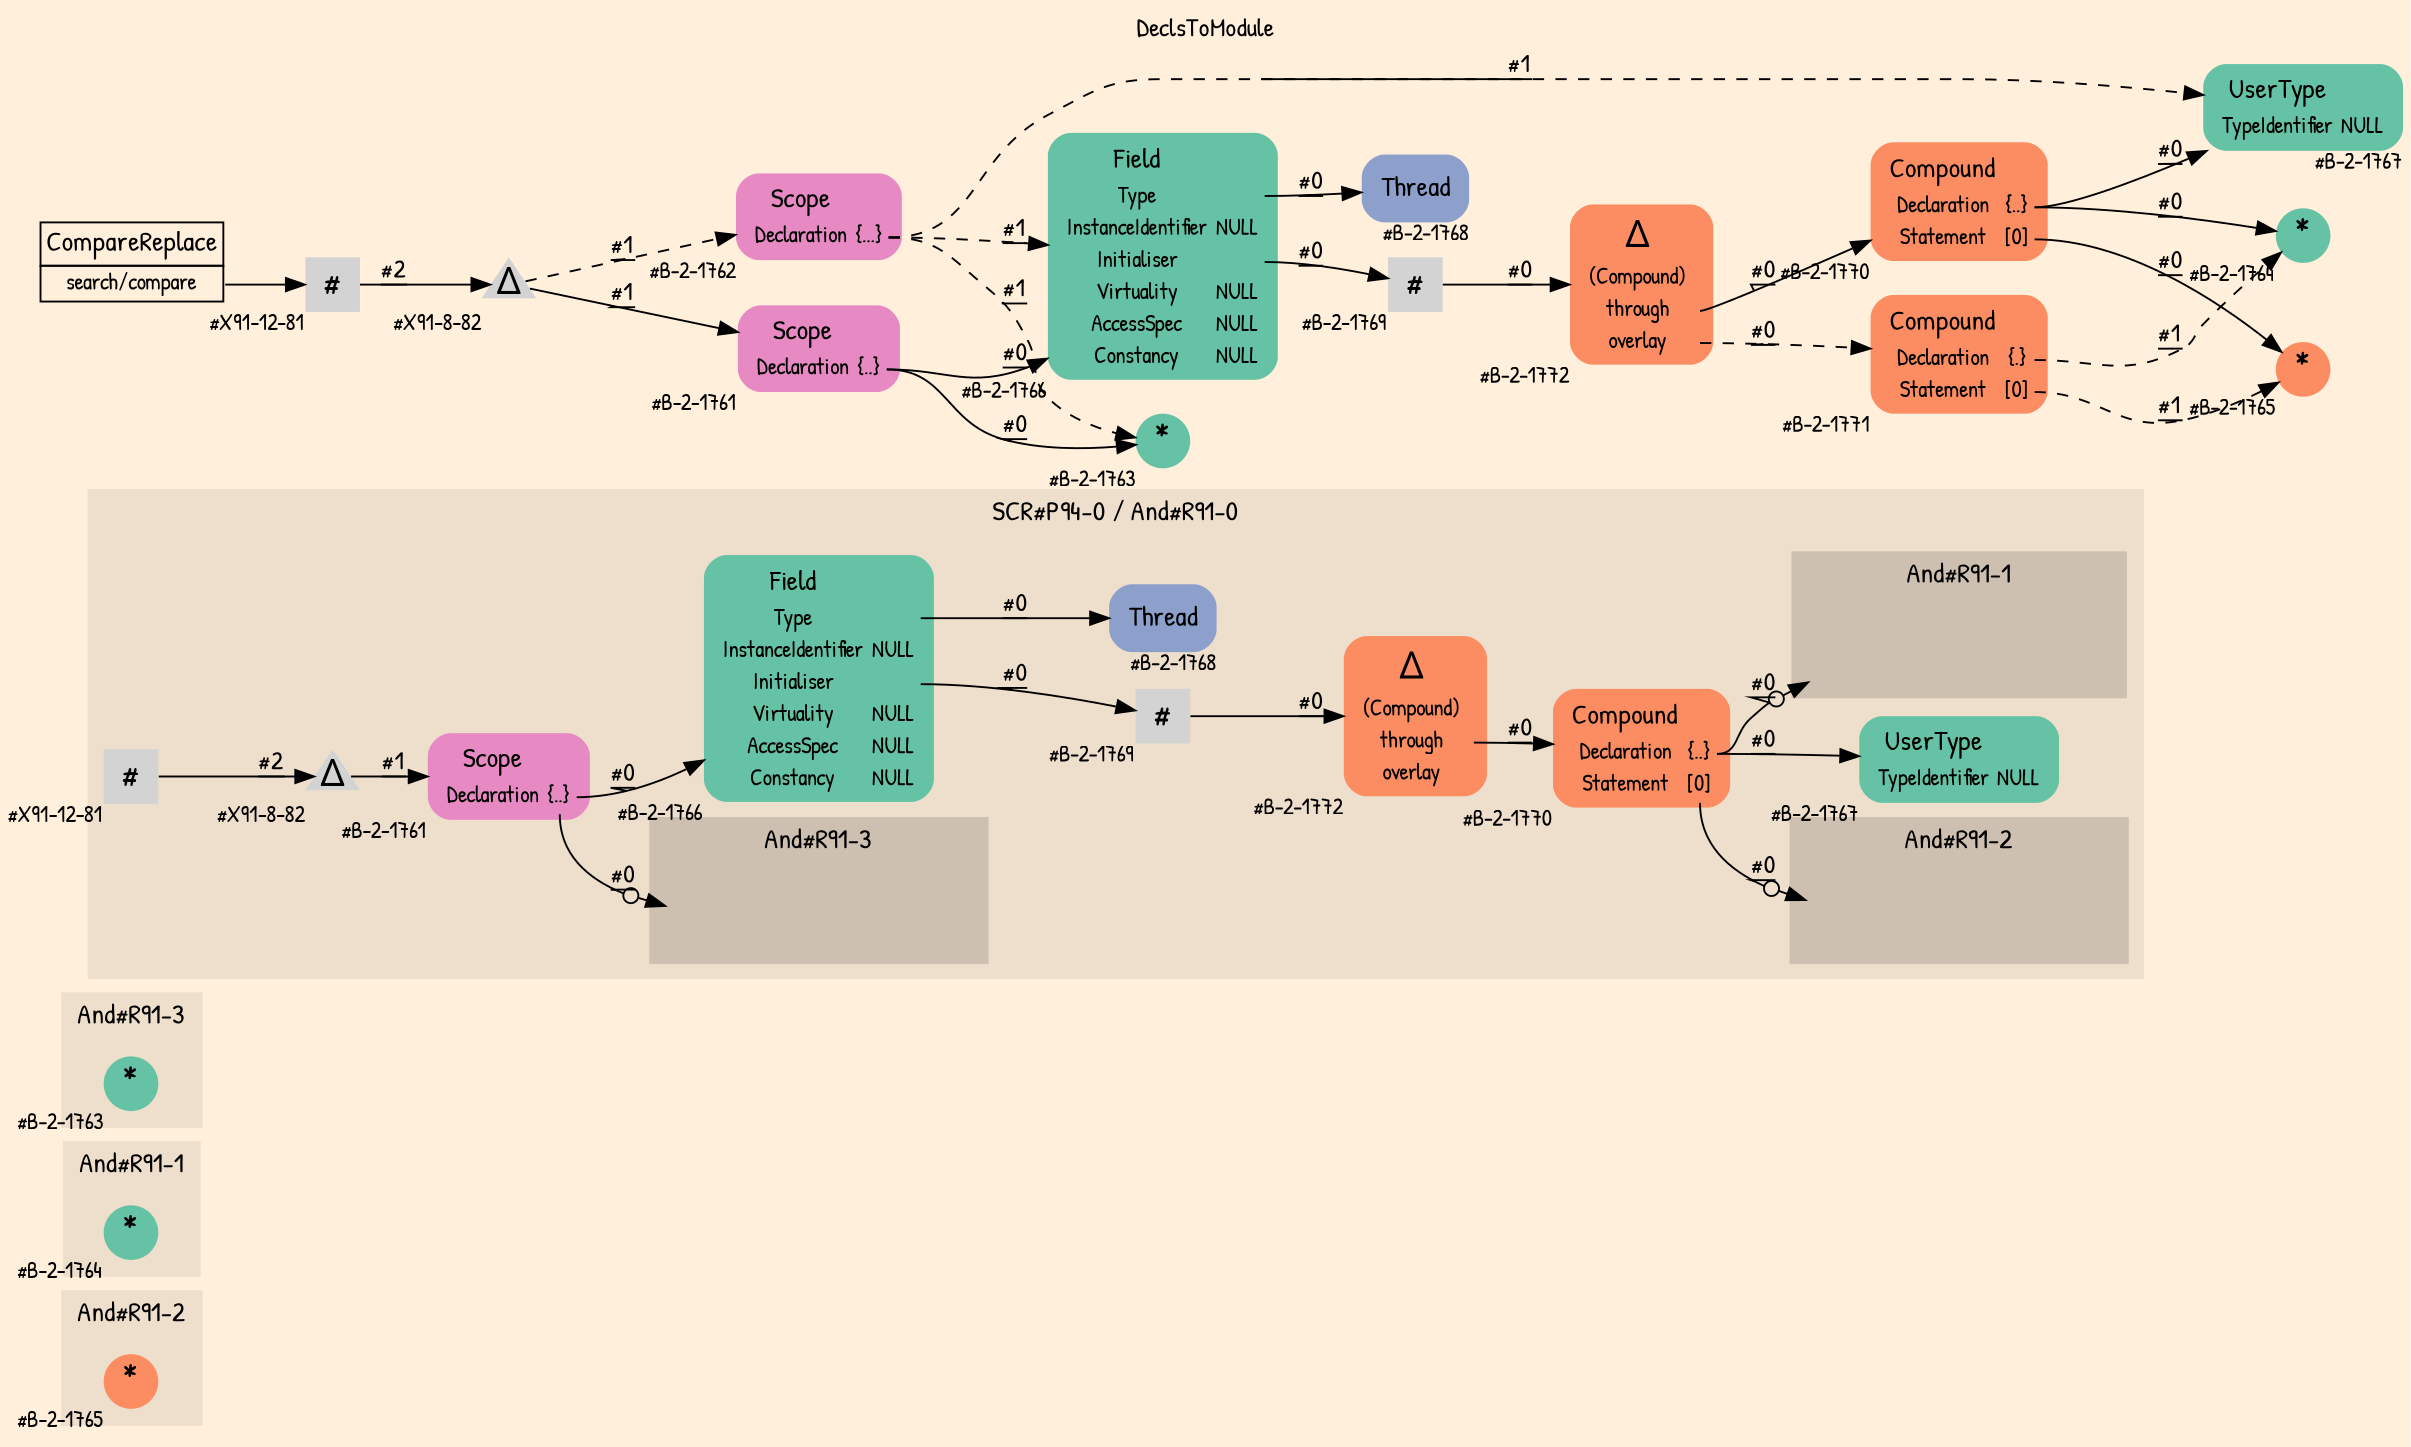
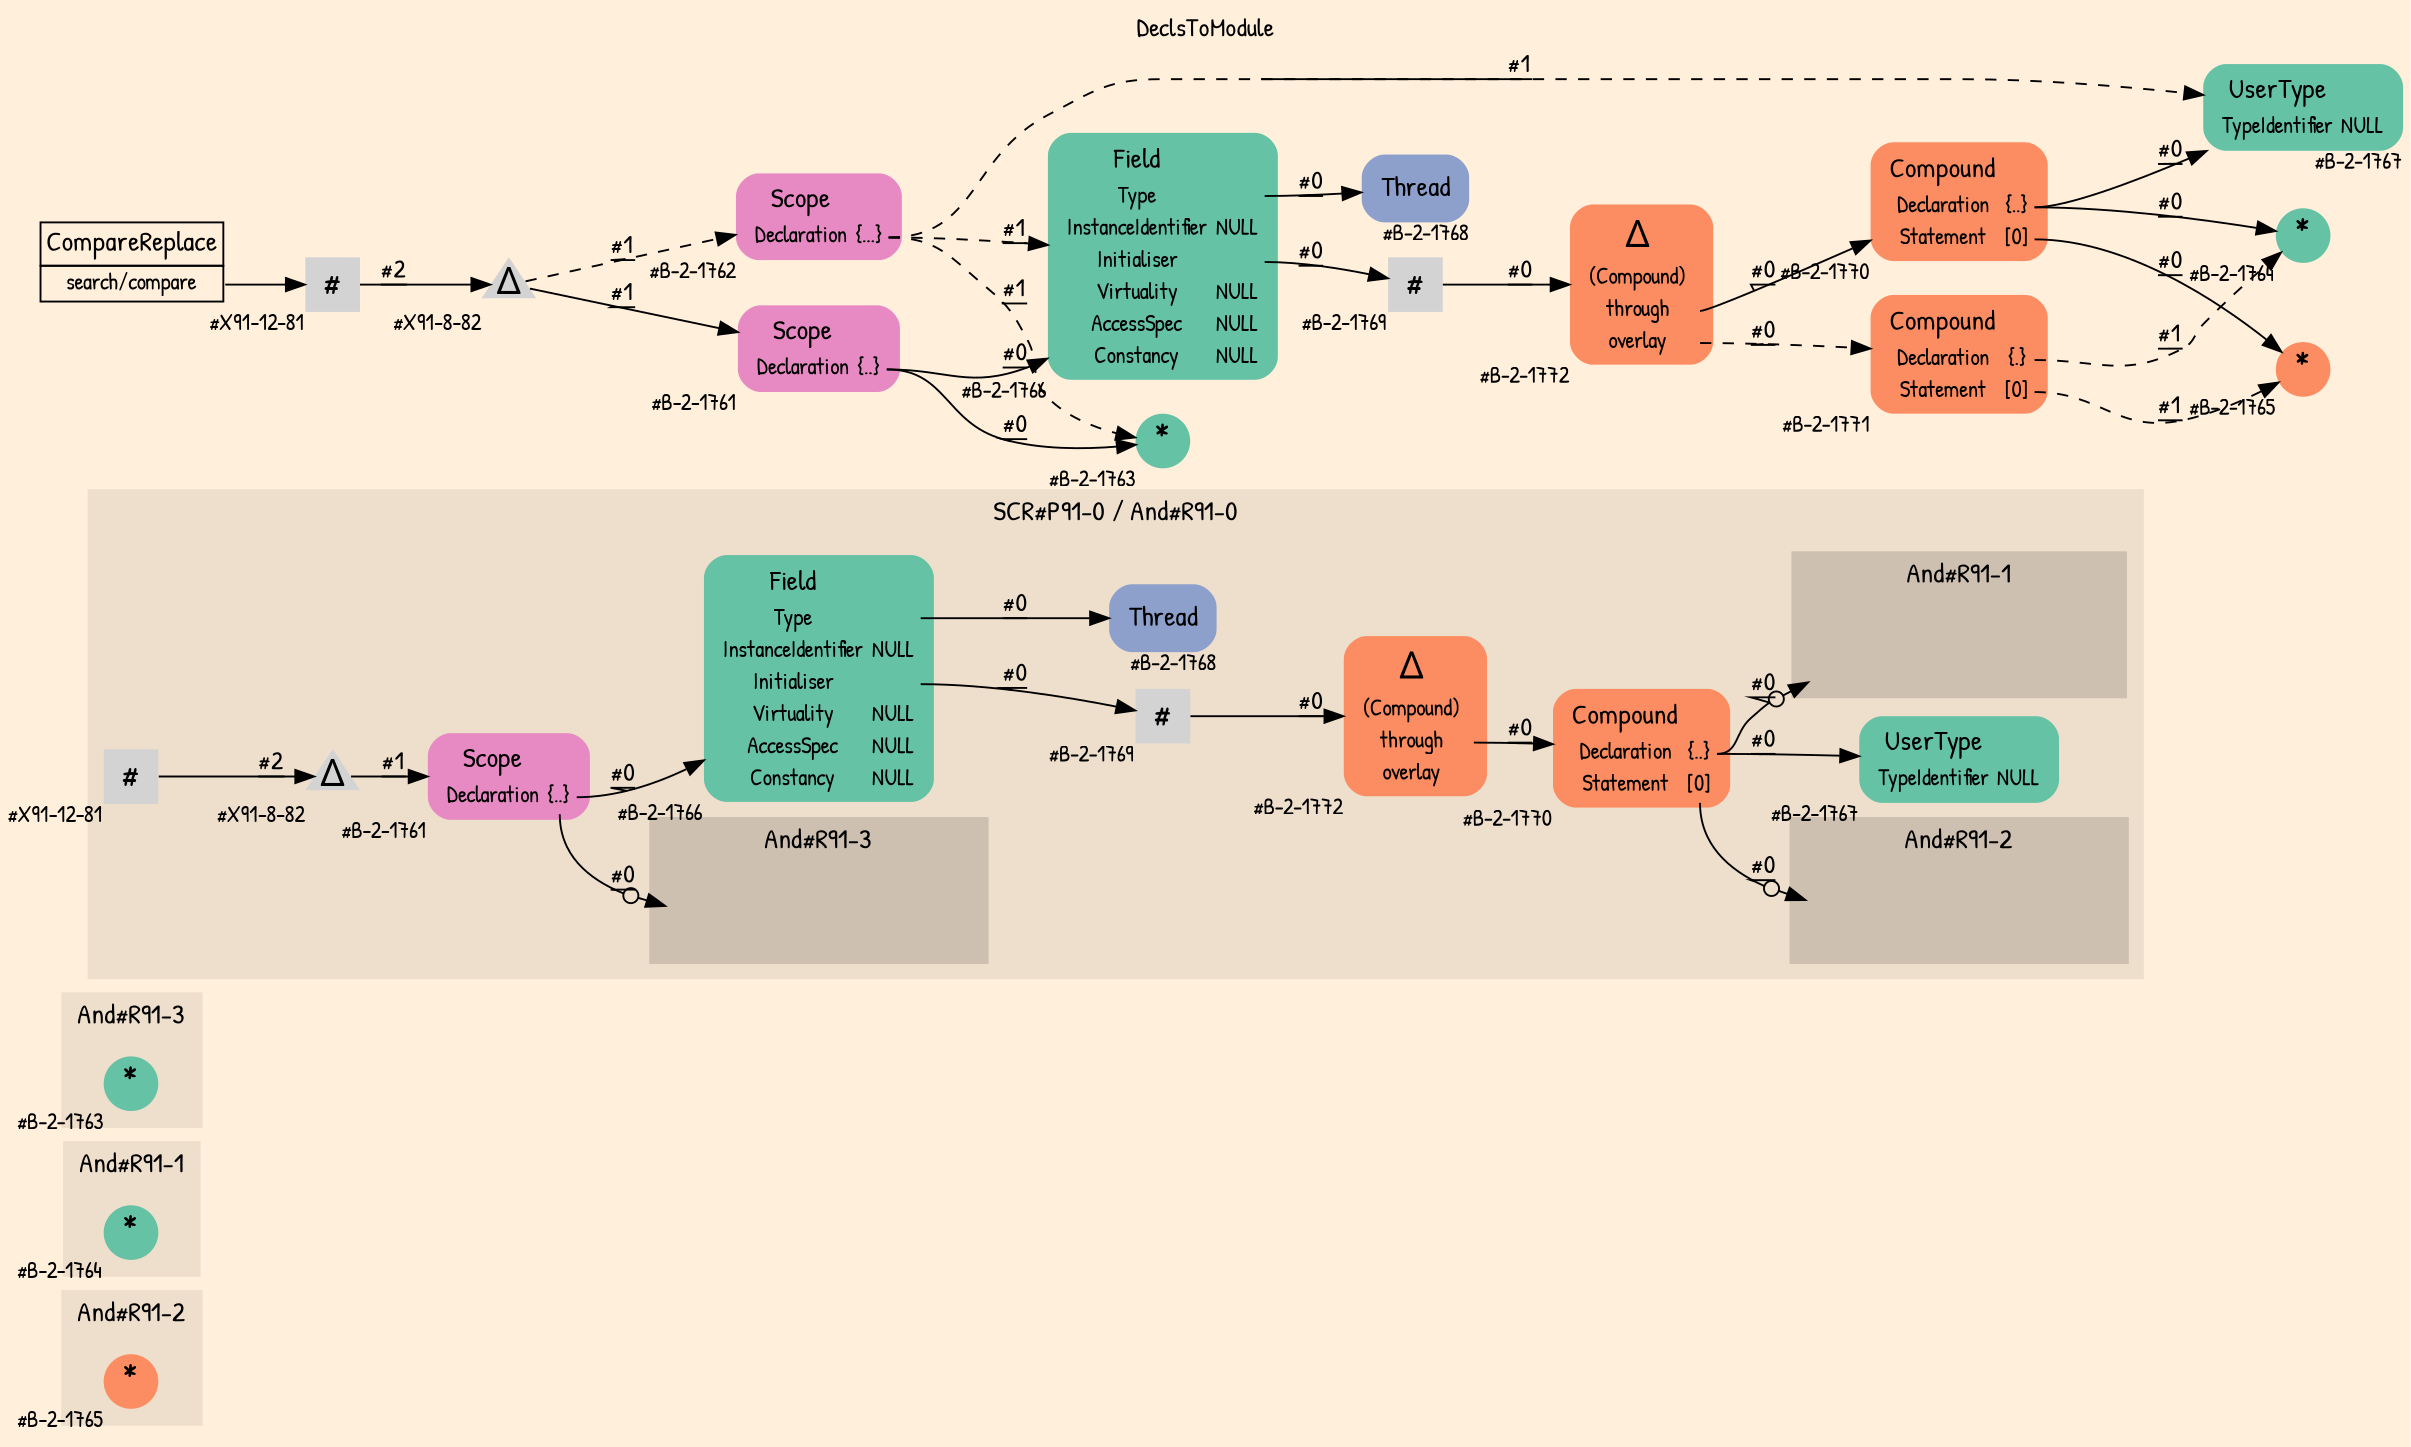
(1116, 514) -> (1116, 514)
